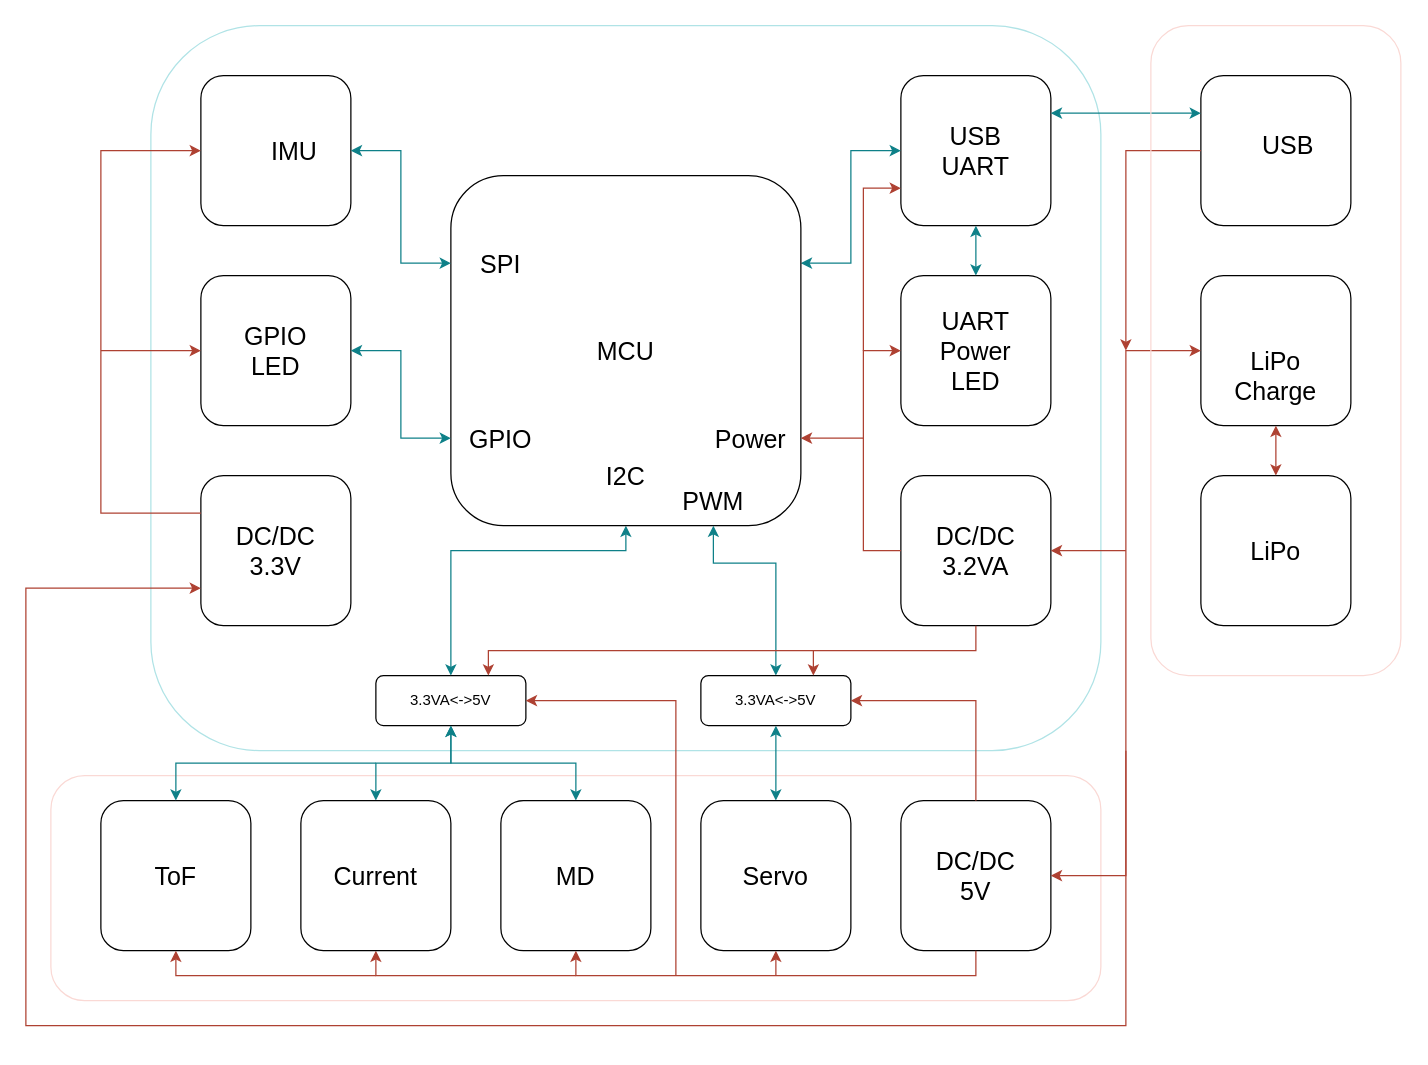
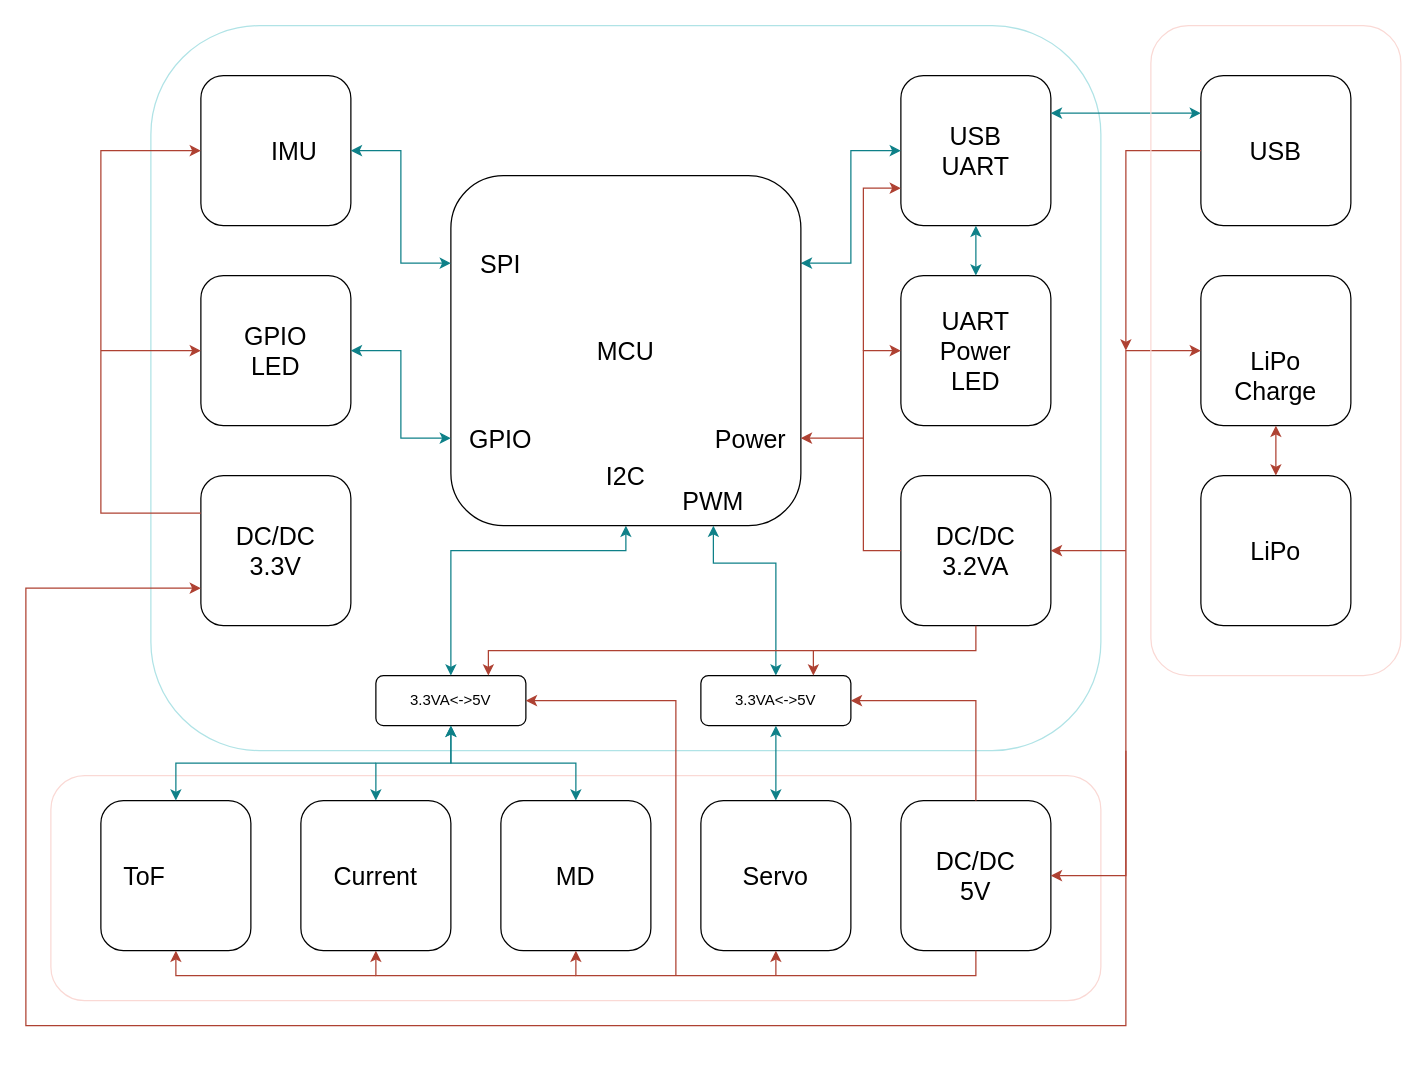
(1288, 144) -> (1276, 151)
(176, 876) -> (144, 876)
